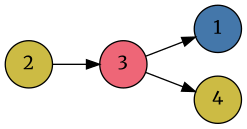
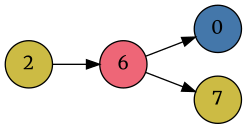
(218, 29) -> (218, 29)
(123, 64) -> (123, 64)
(218, 100) -> (218, 100)
